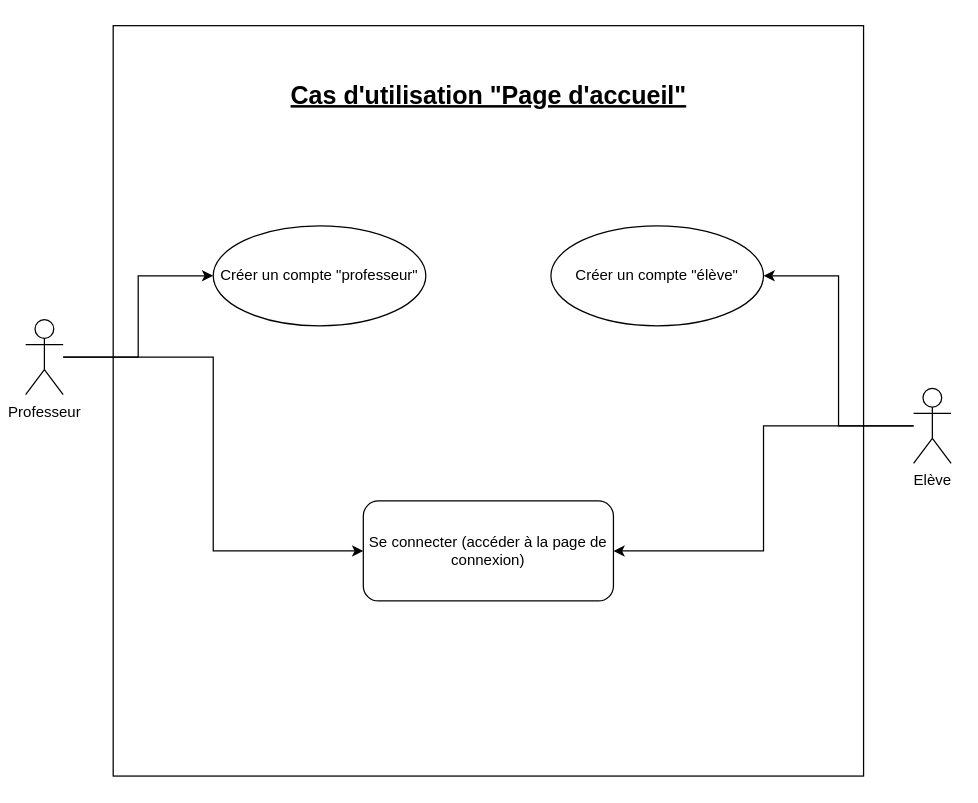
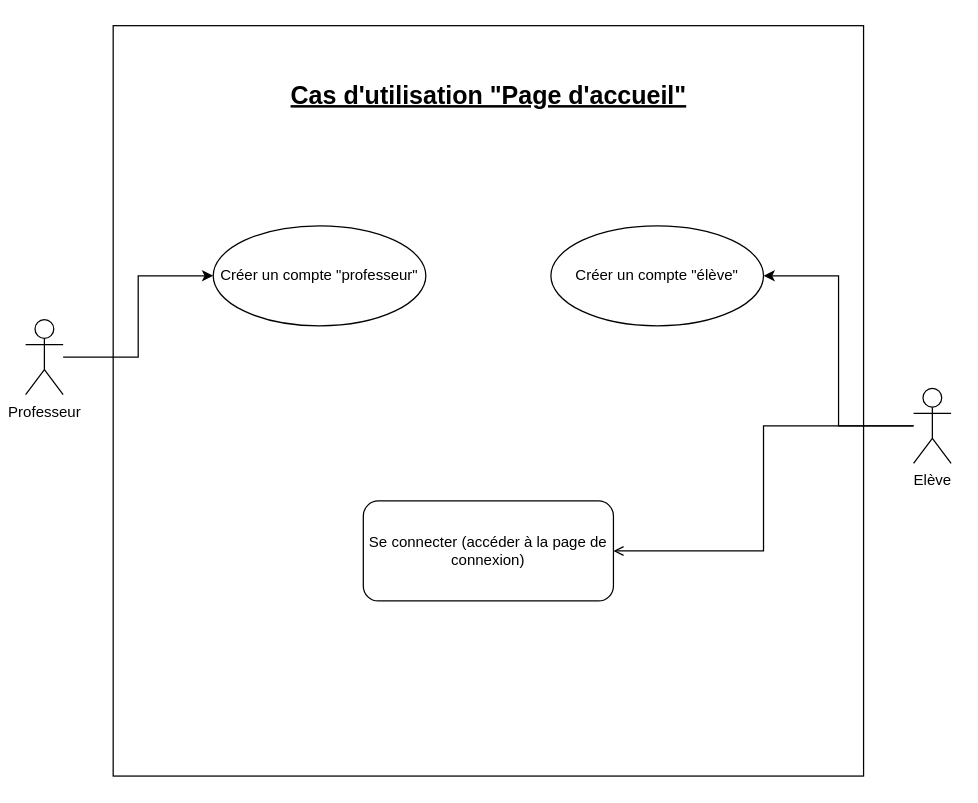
(213, 487) -> none
(623, 551) -> (621, 551)
